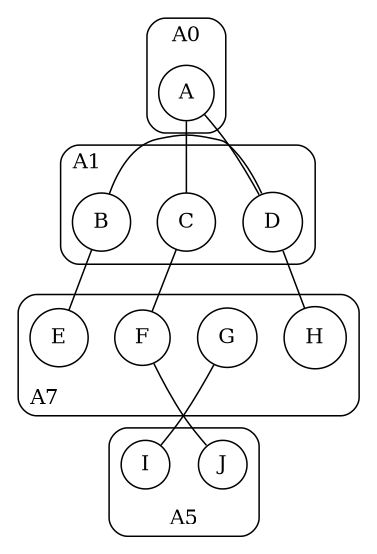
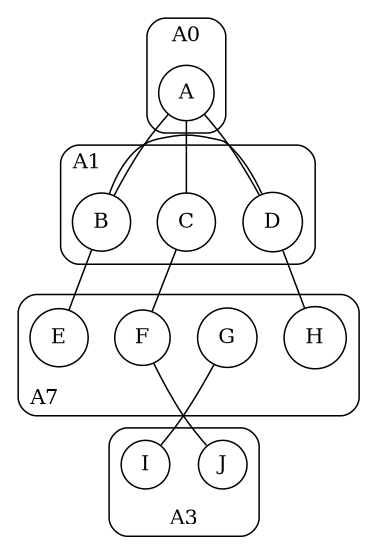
none -> (139, 153)
(184, 519) -> (184, 519)
